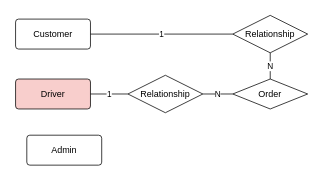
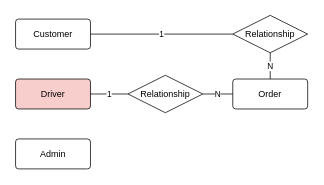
(270, 94) -> (270, 94)
(64, 150) -> (53, 154)
